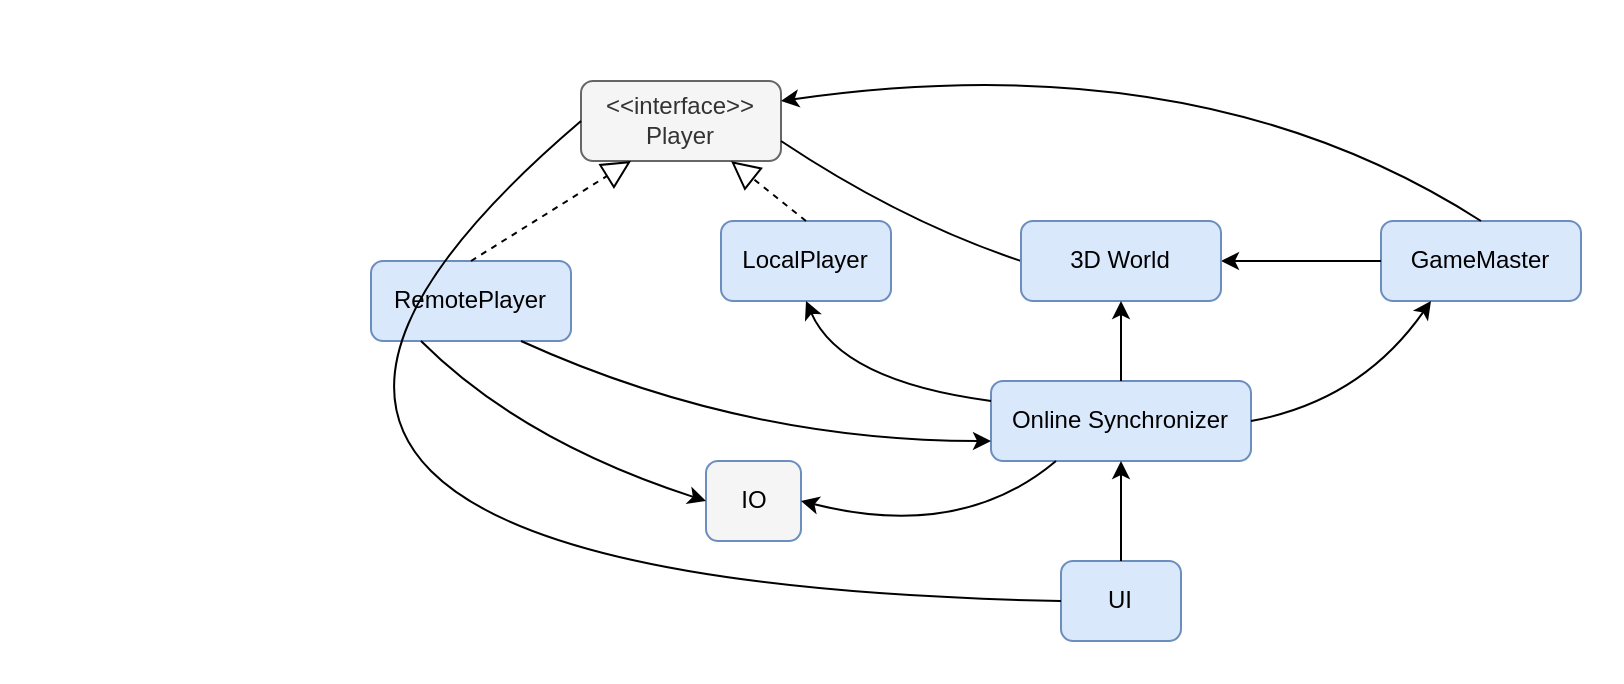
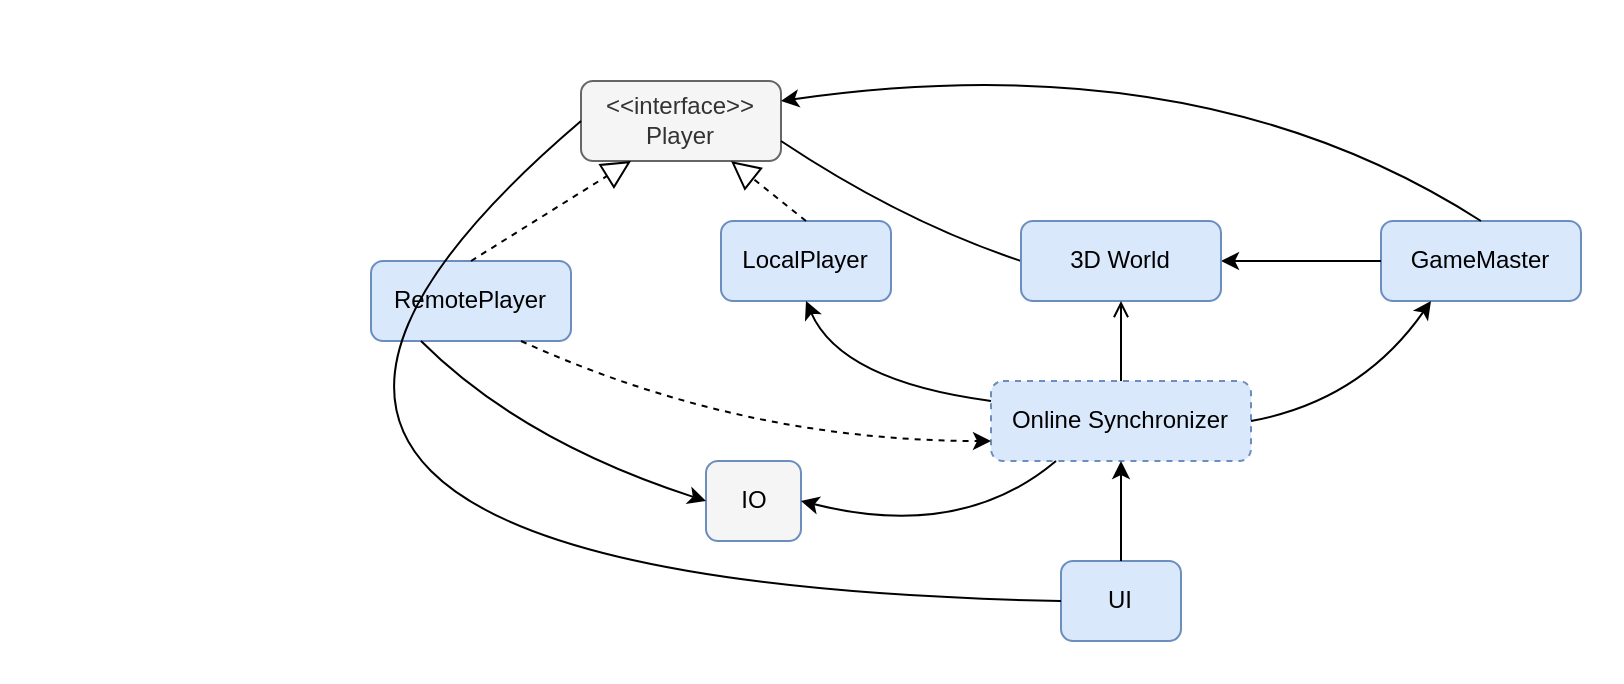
(1121, 316) -> (1121, 313)
(744, 416) -> (744, 416)
(1121, 421) -> (1121, 421)
